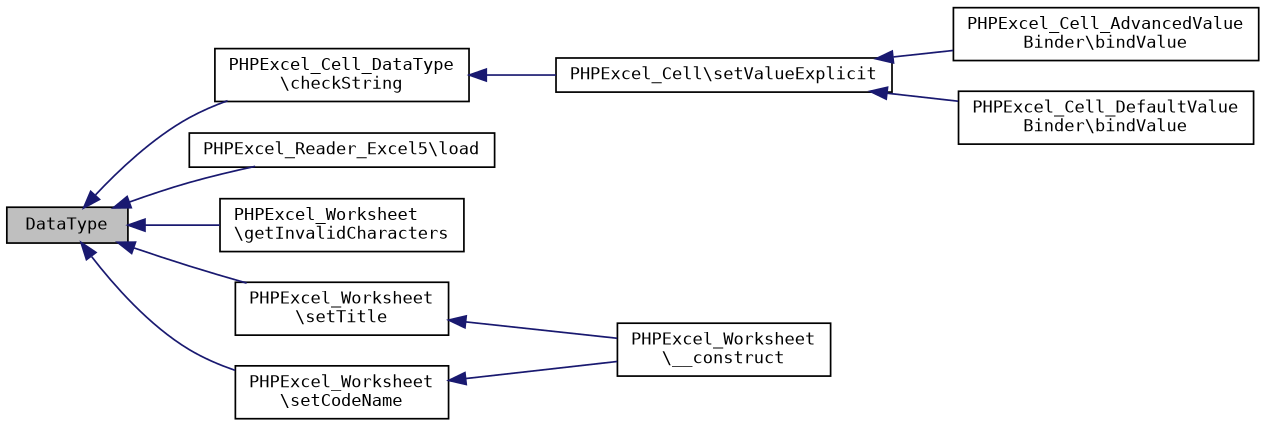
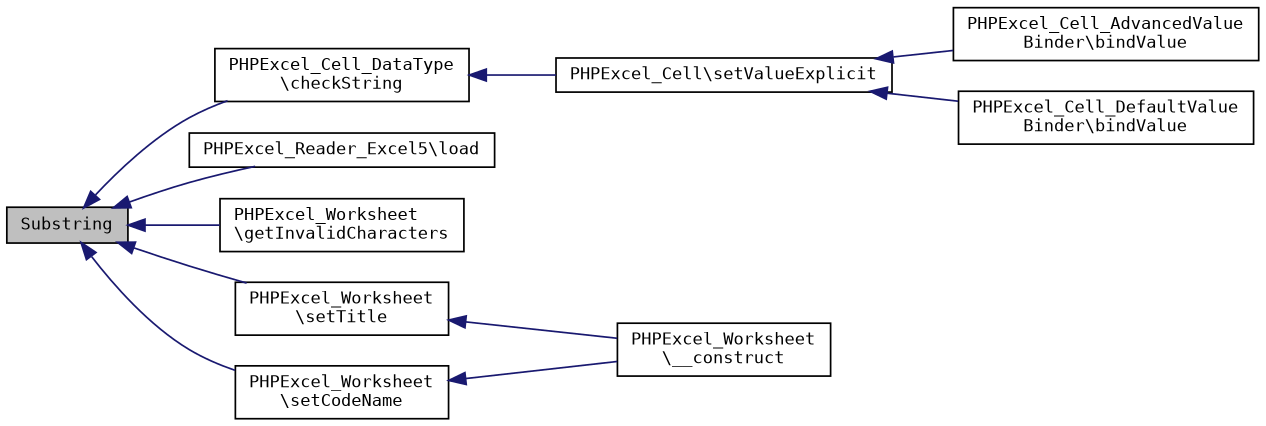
(67, 225) -> (67, 225)
